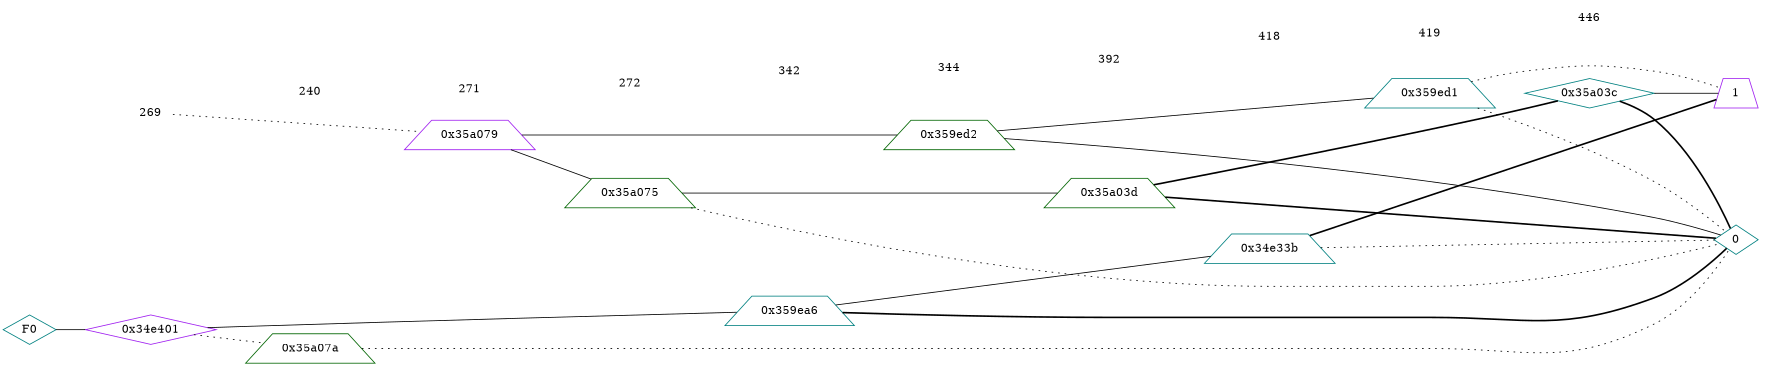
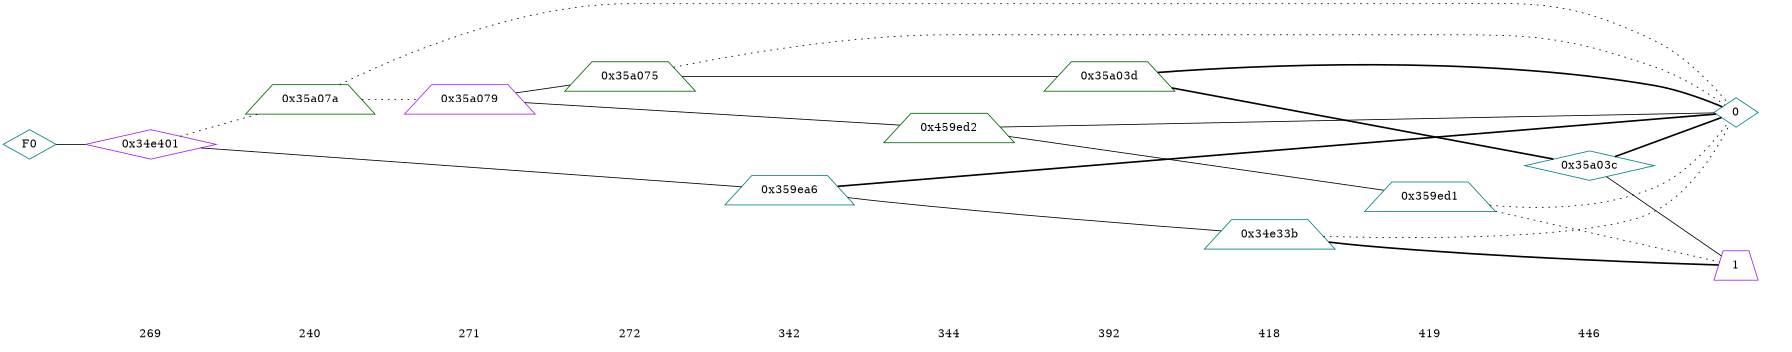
(297, 123) -> (390, 99)
(949, 135) -> (949, 128)
